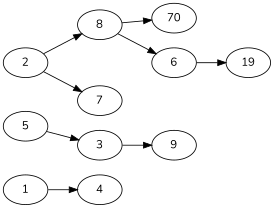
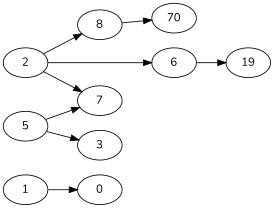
(133, 42) -> (96, 63)
none -> (59, 115)
(174, 145) -> none
(100, 190) -> (100, 190)
